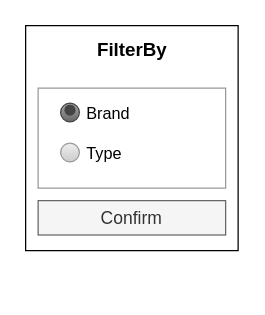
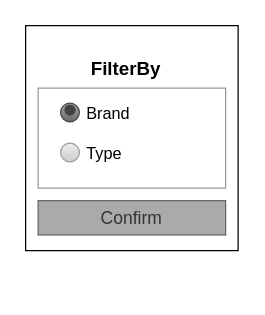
(132, 49) -> (126, 68)
(132, 218) -> (132, 218)
